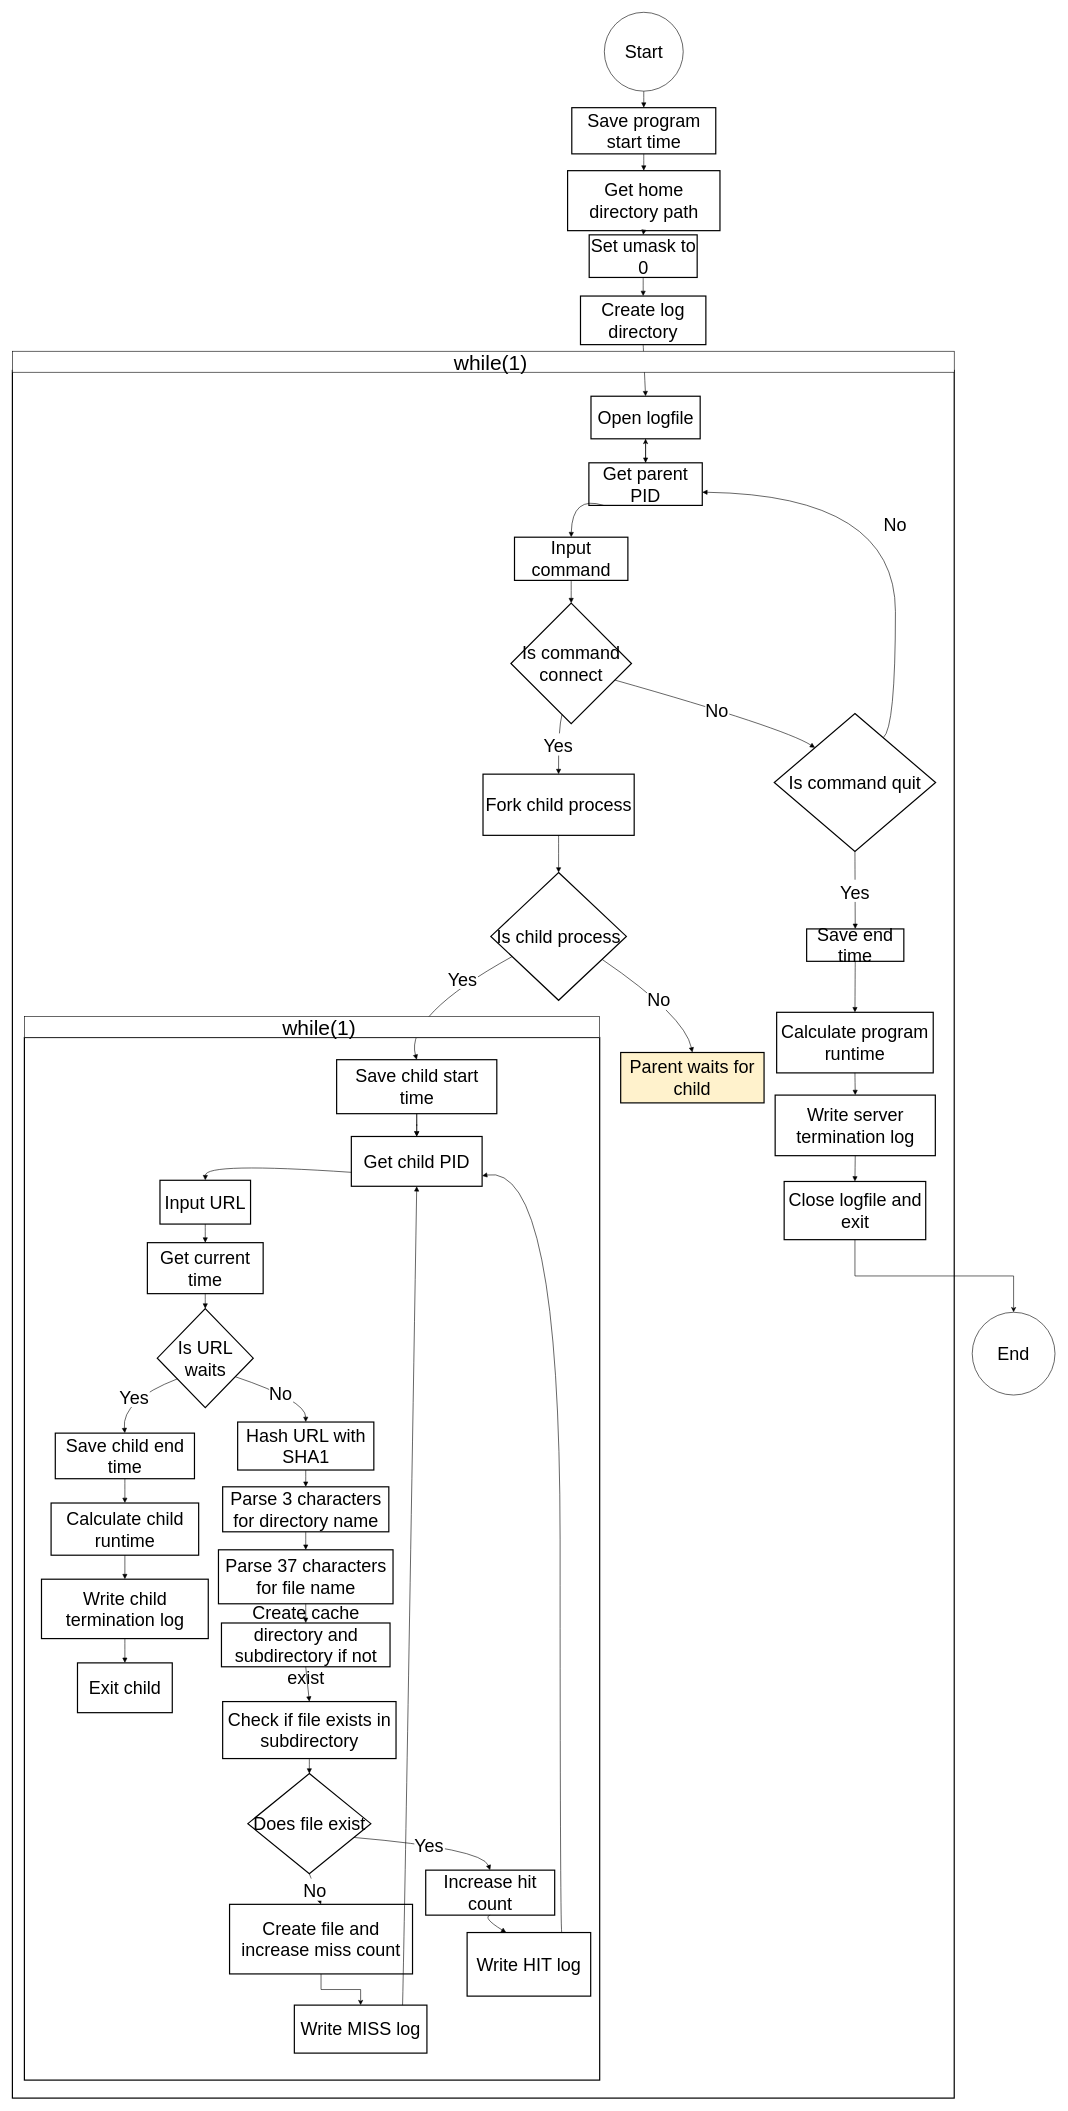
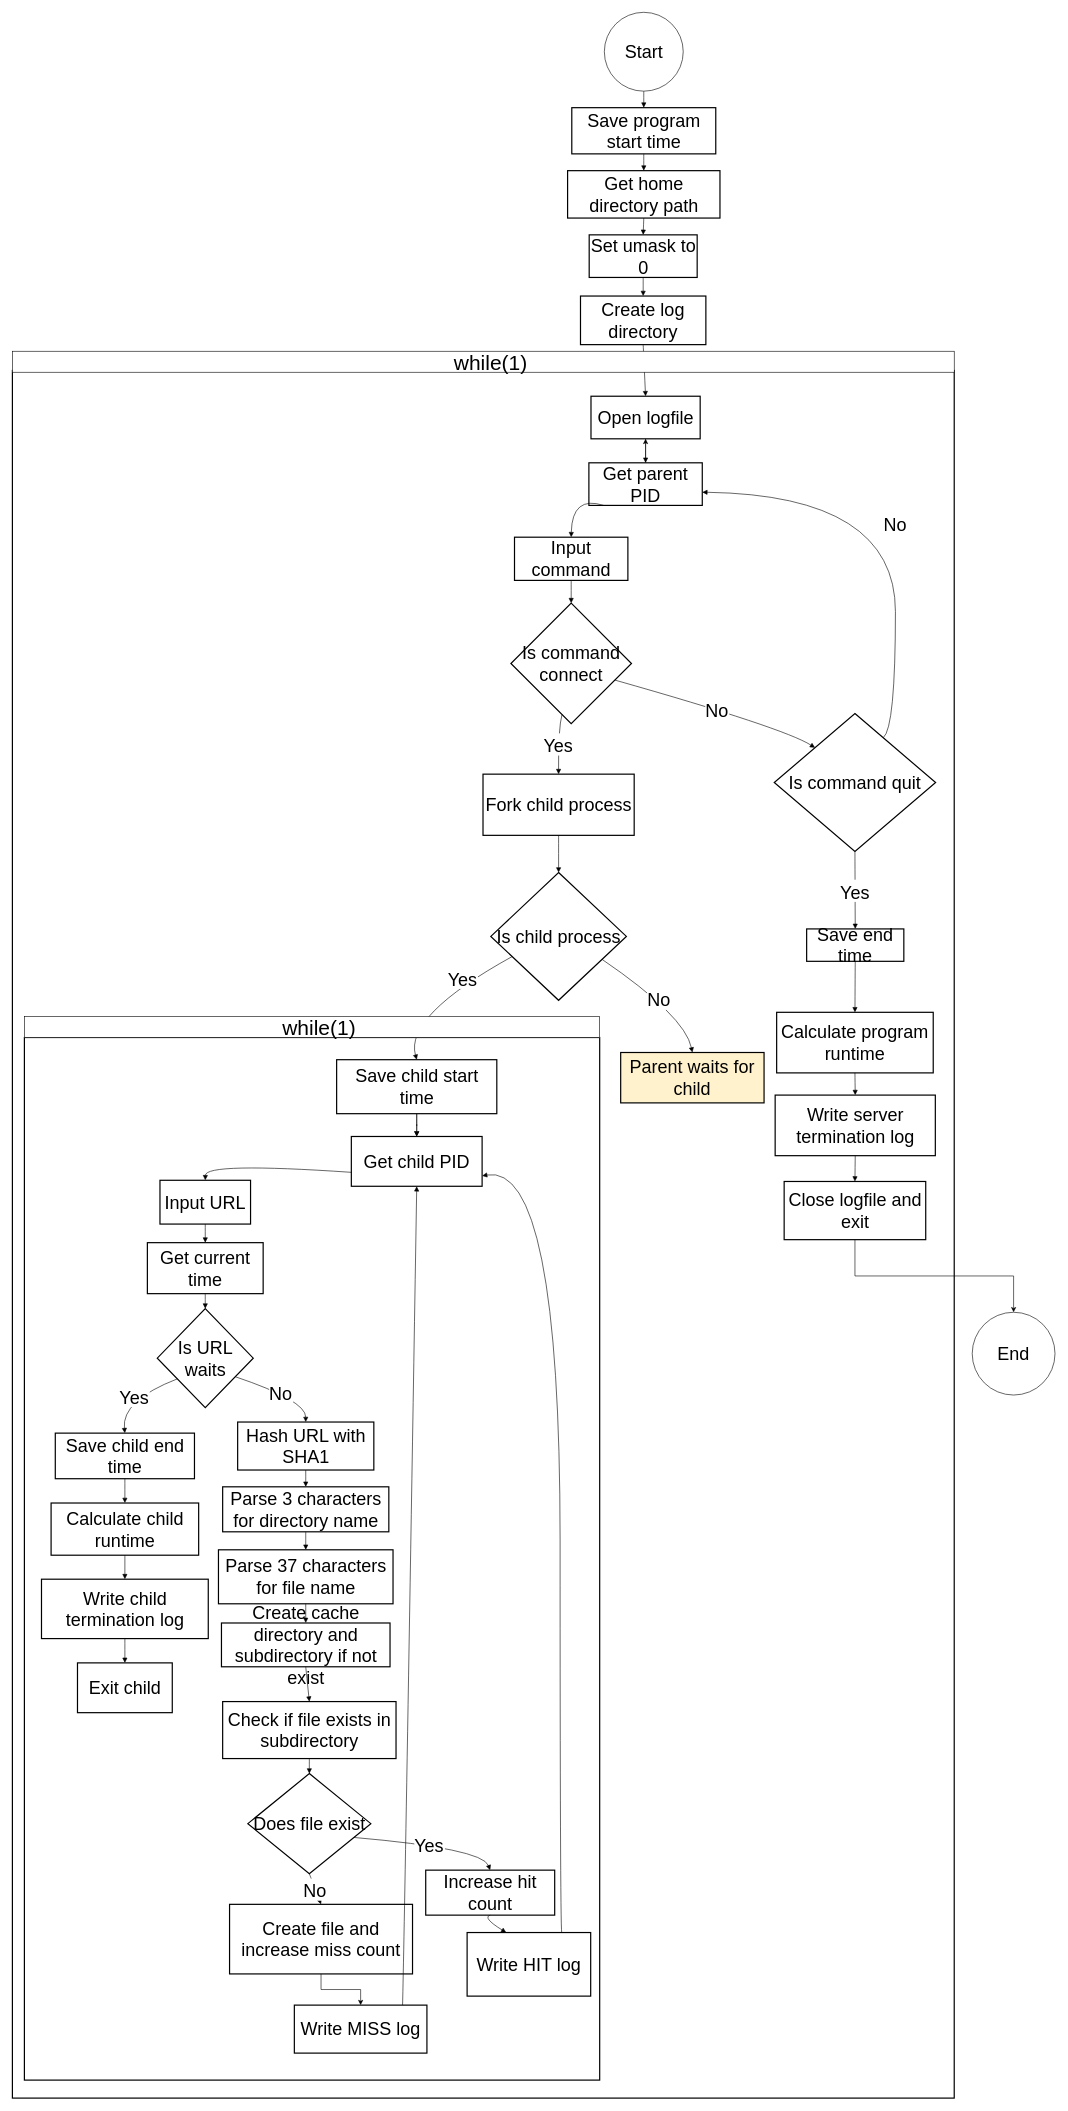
(644, 201) -> (644, 194)
